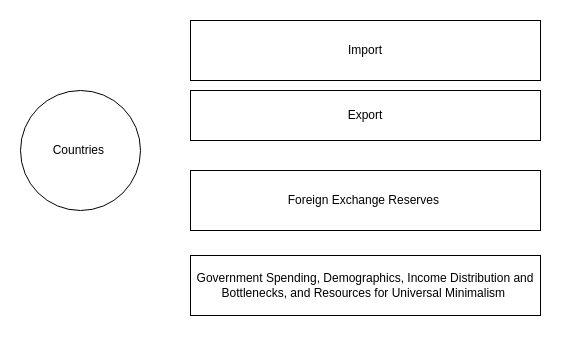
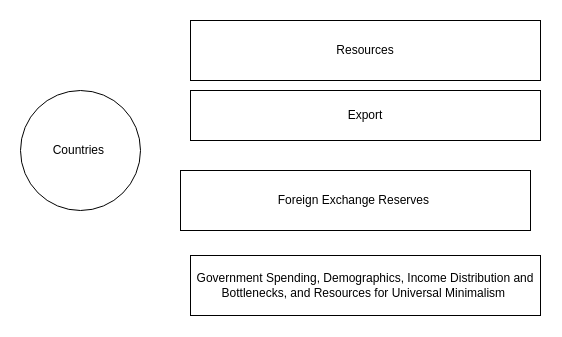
(366, 51) -> (366, 51)
(366, 201) -> (356, 201)
